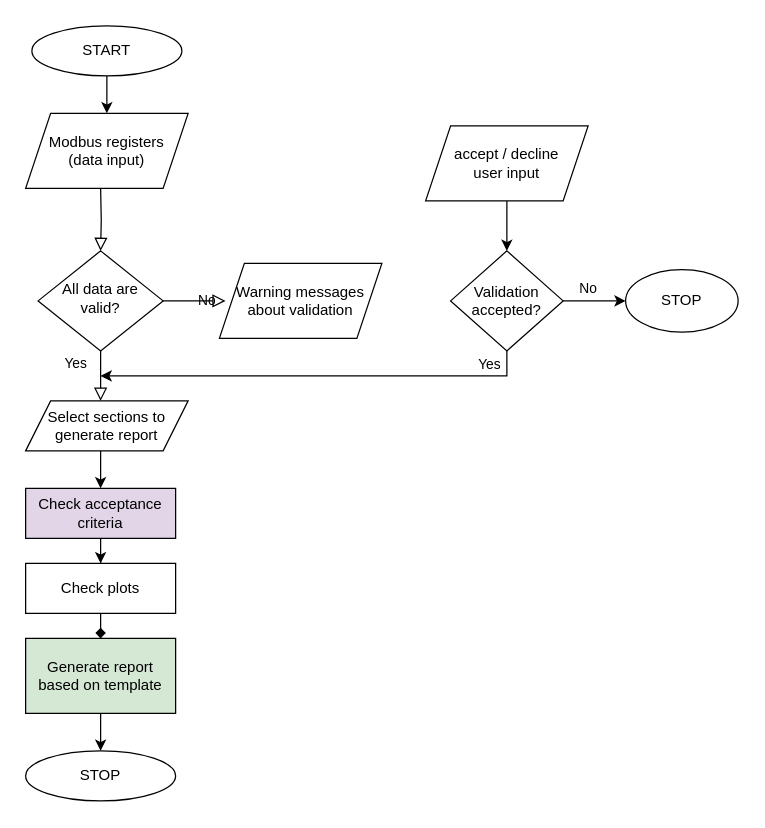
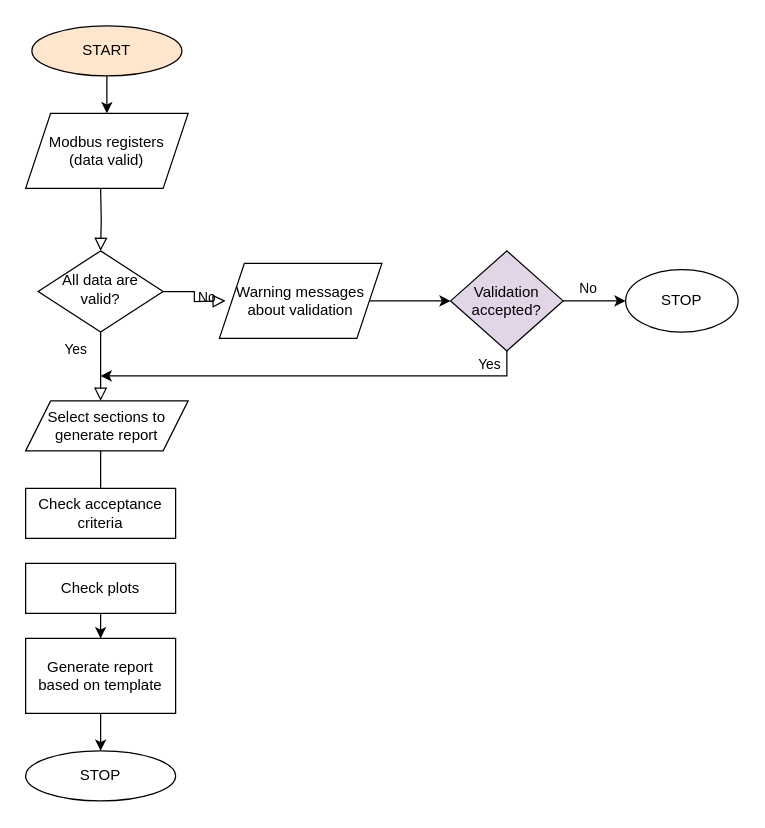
(107, 51) -> (107, 51)
(107, 151) -> (107, 151)
(507, 163) -> none
(507, 222) -> none
(101, 301) -> (101, 291)
none -> (406, 301)
(507, 301) -> (507, 301)
(101, 478) -> (101, 481)
(101, 513) -> (101, 513)
(101, 555) -> none
(101, 627) -> (101, 628)
(101, 676) -> (101, 676)
